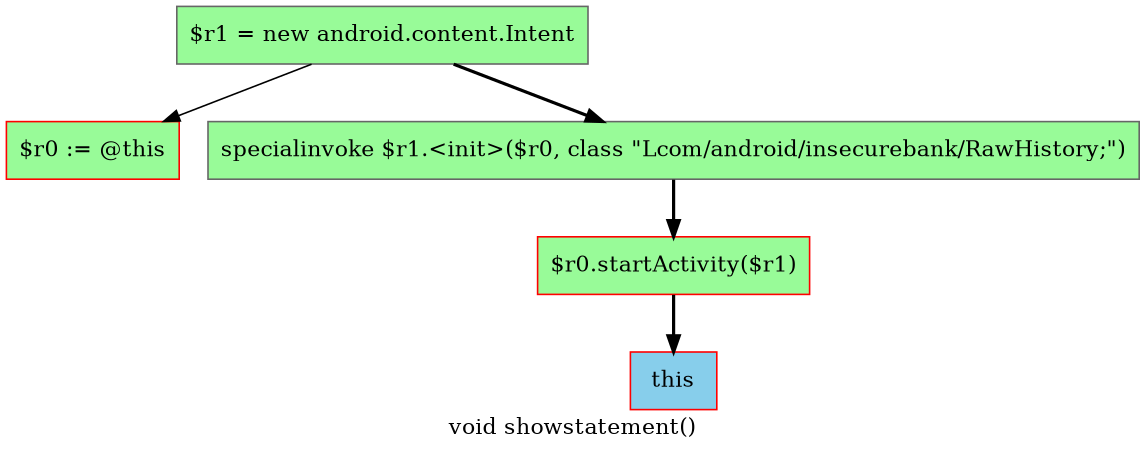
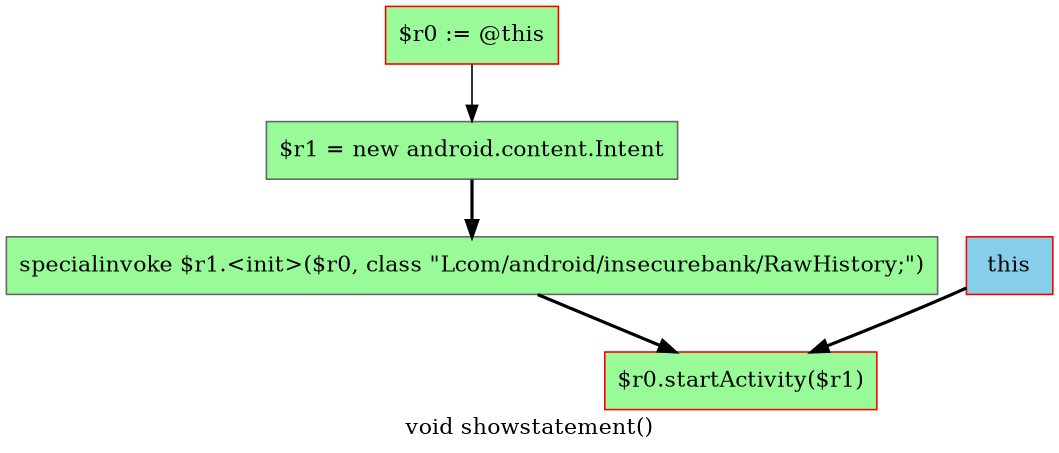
(245, 90) -> (472, 85)
(674, 315) -> (897, 318)
